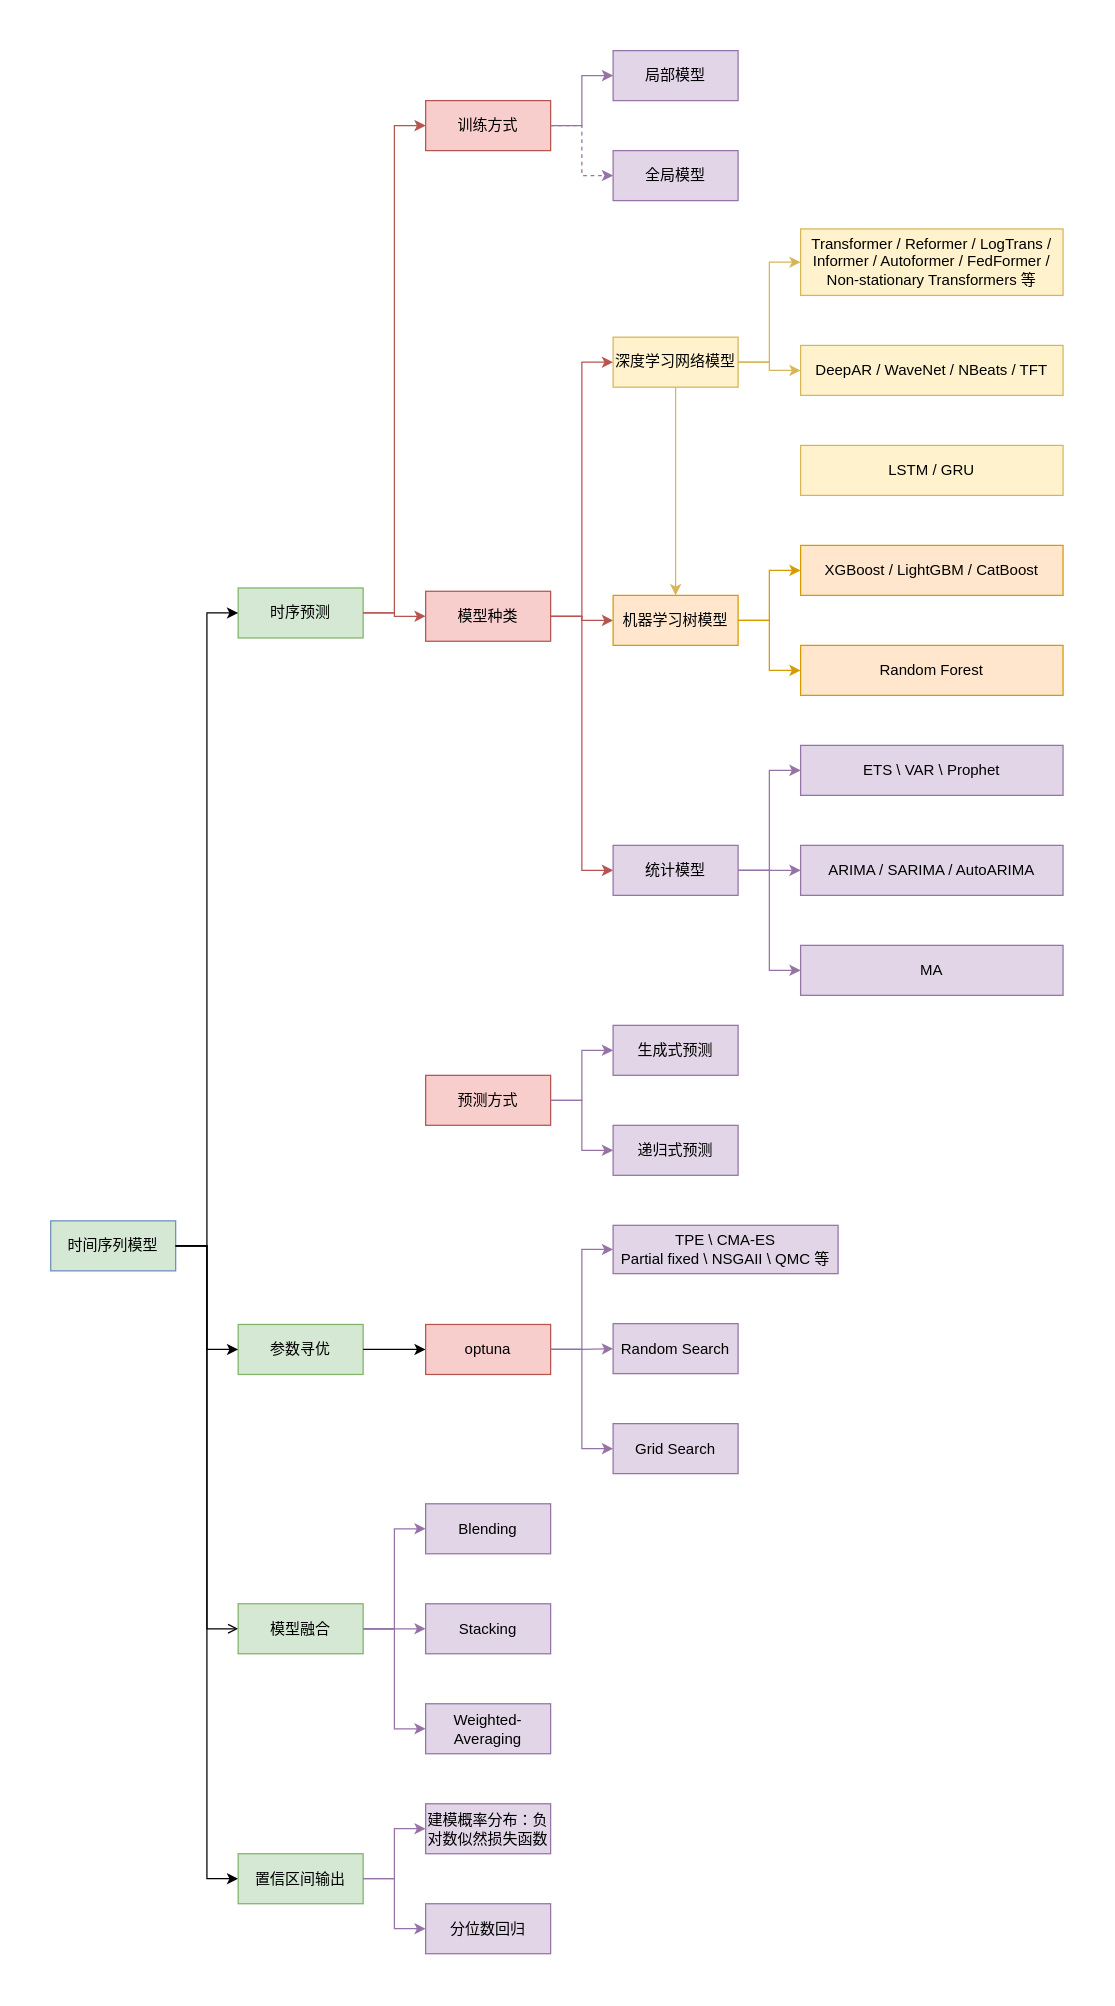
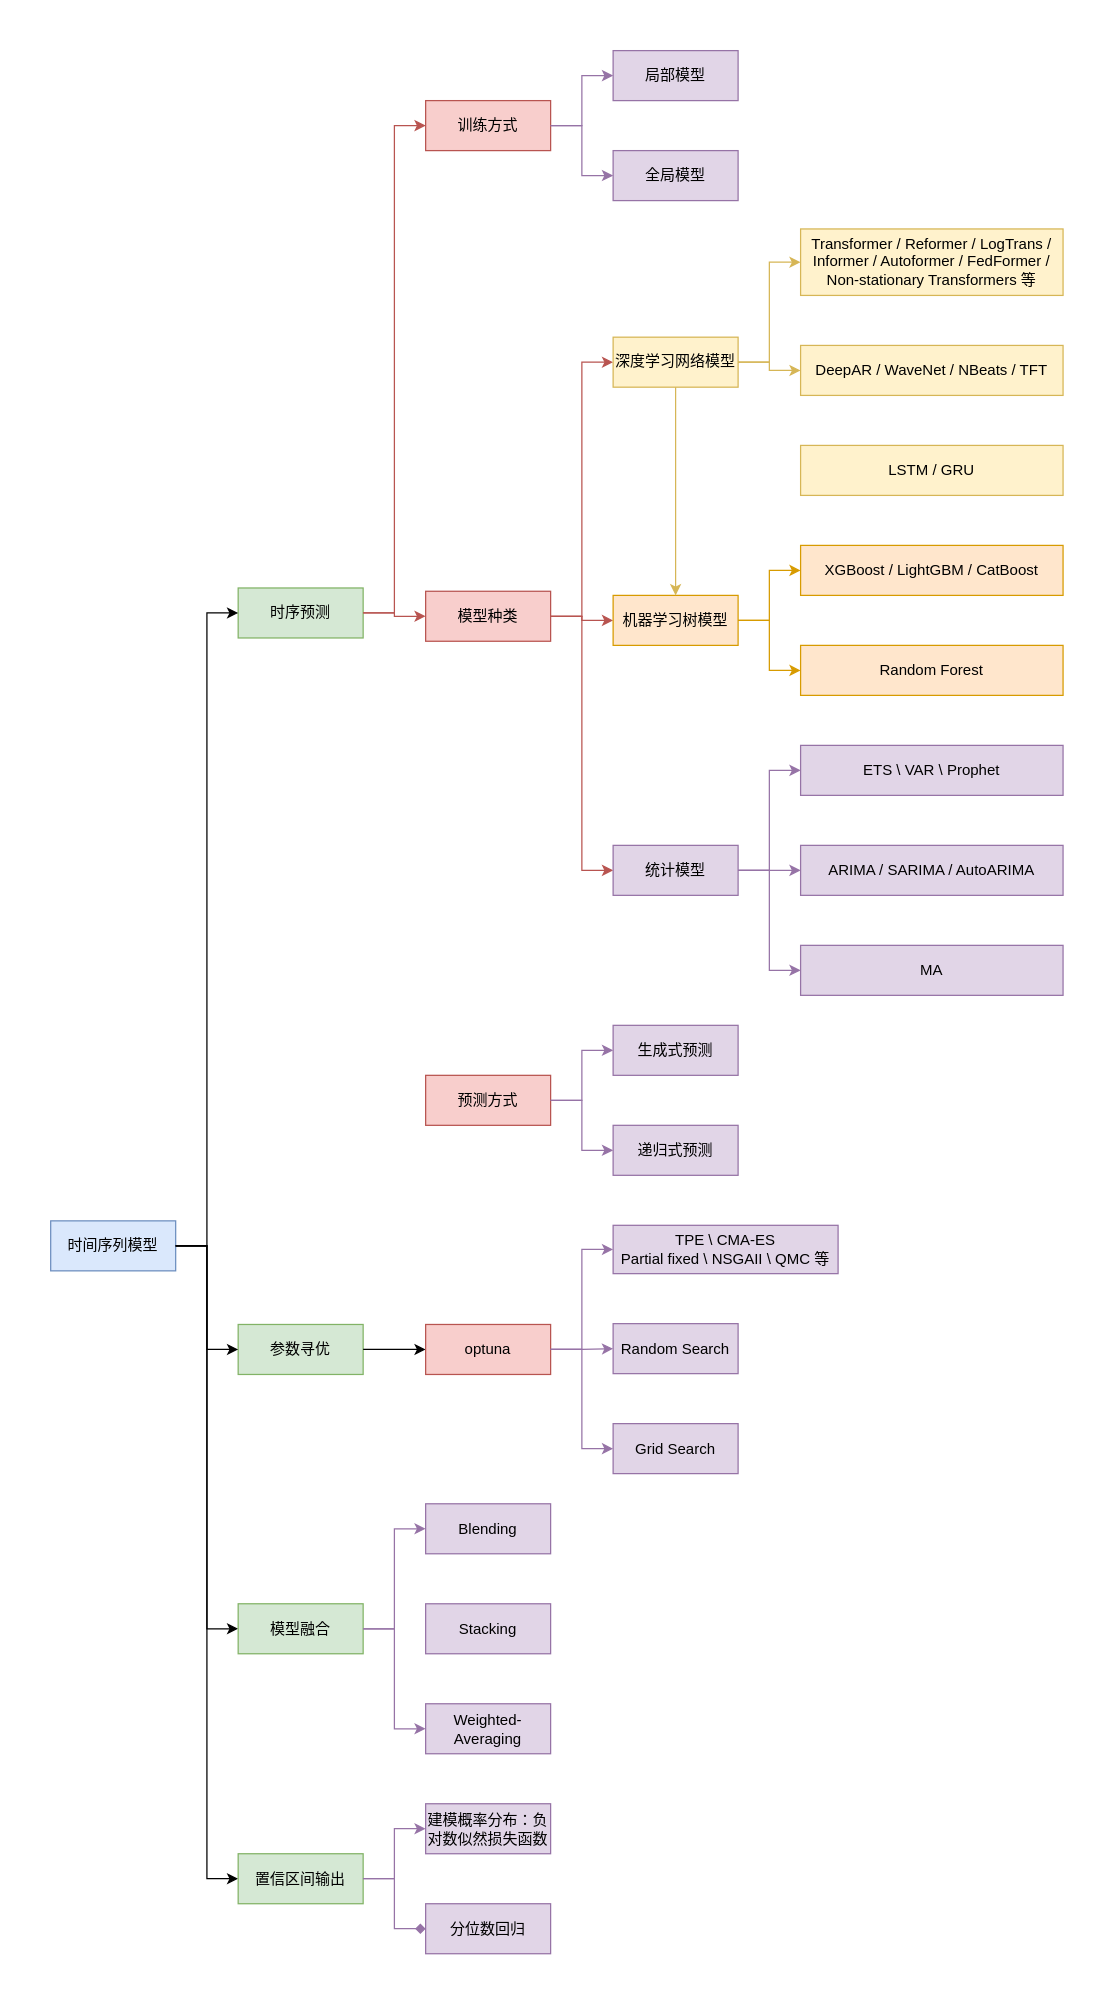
(582, 162) -> (582, 162)
(113, 1246) -> (113, 1246)
(230, 1629) -> (228, 1629)
(408, 1629) -> none
(416, 1929) -> (415, 1929)
